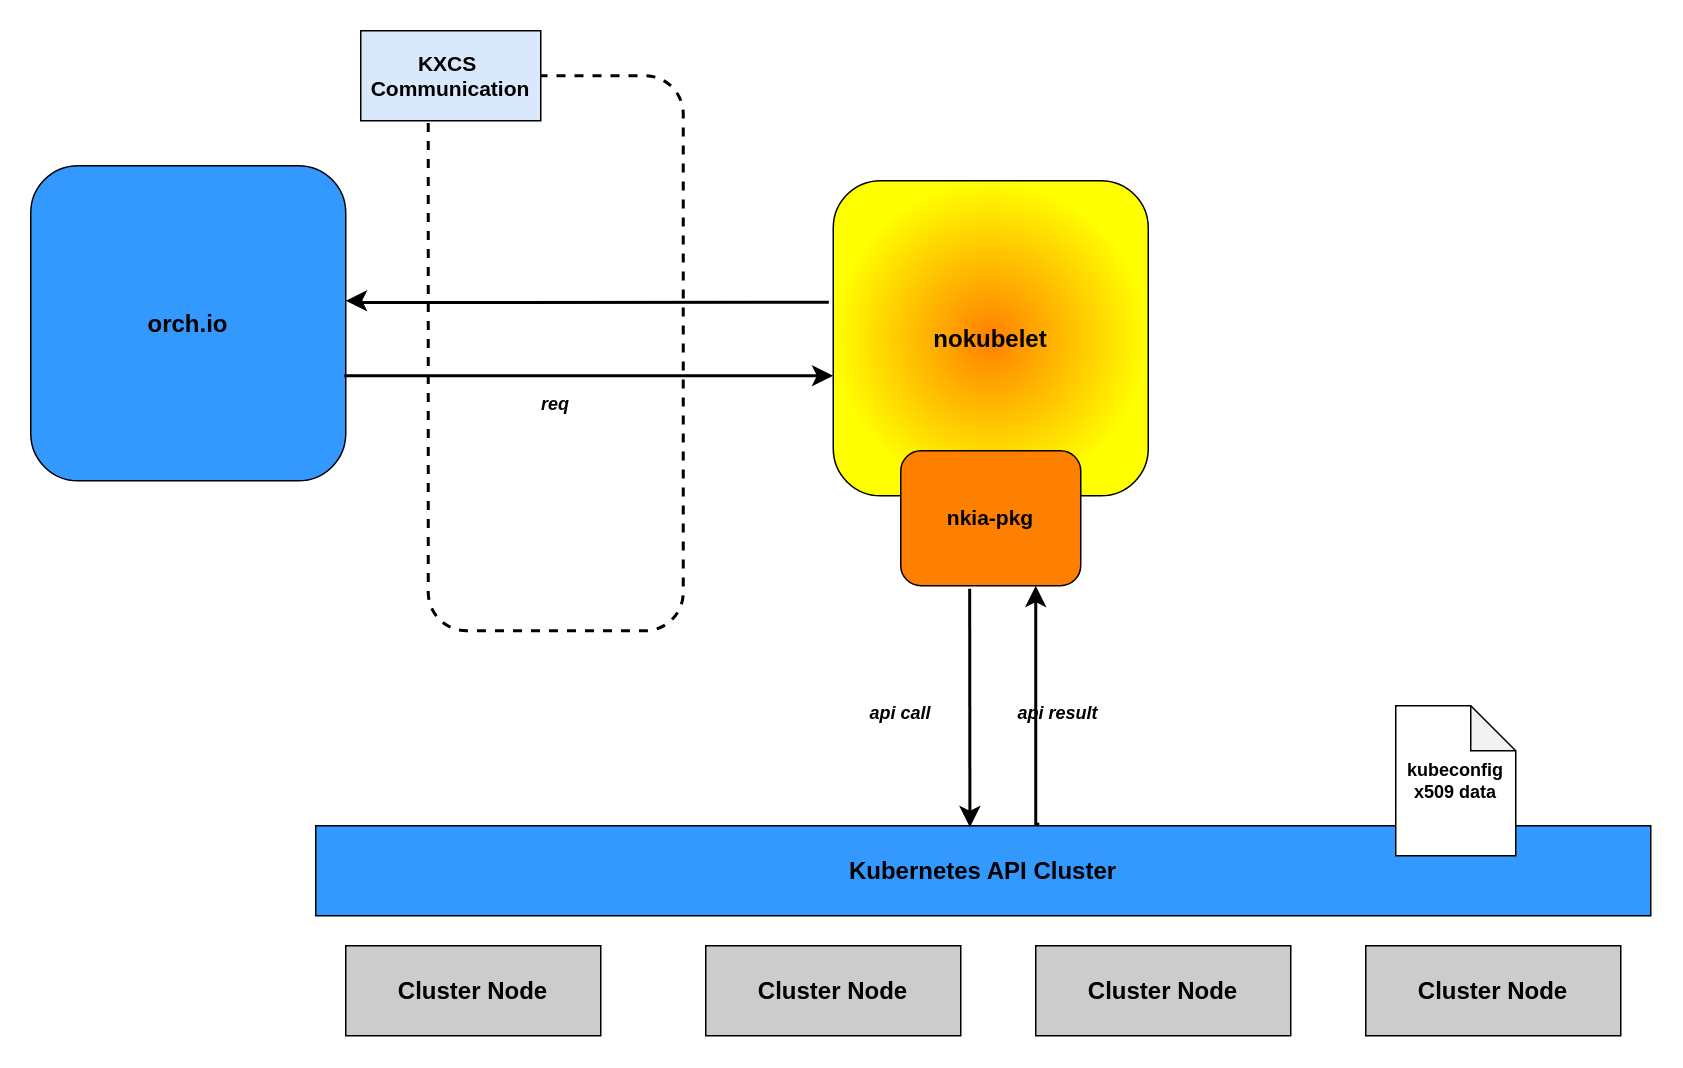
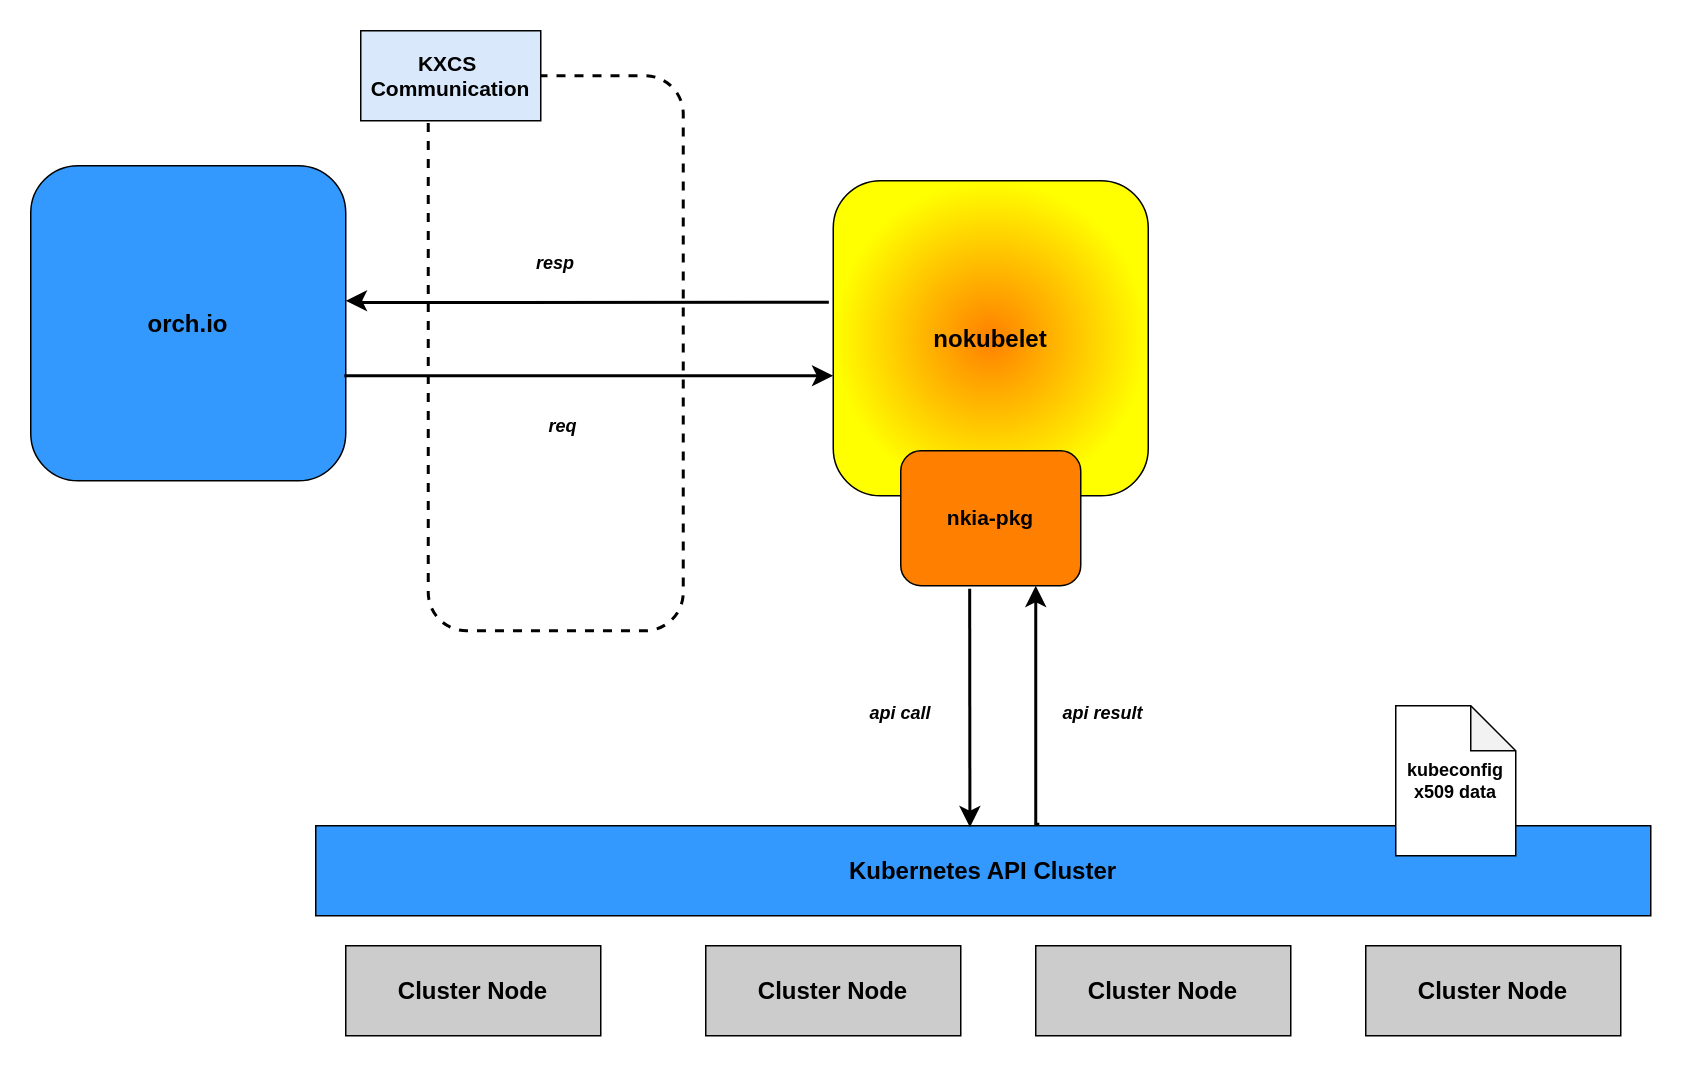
none -> (556, 263)
(556, 404) -> (563, 427)
(1058, 713) -> (1103, 713)
